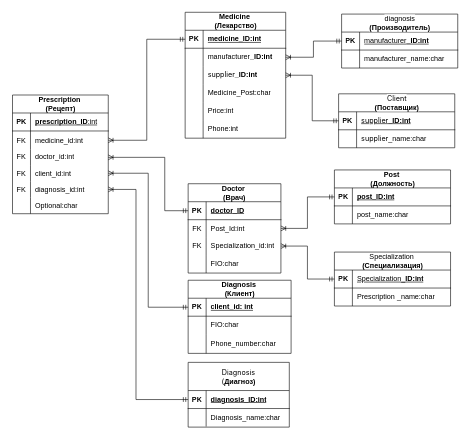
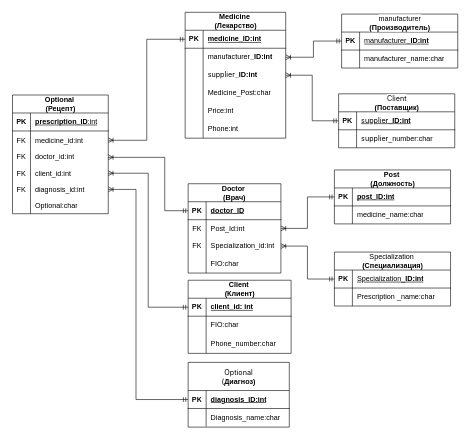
(400, 23) -> (400, 23)
(61, 104) -> (61, 104)
(395, 139) -> (399, 139)
(385, 215) -> (391, 215)
(240, 290) -> (240, 290)
(239, 377) -> (239, 377)
